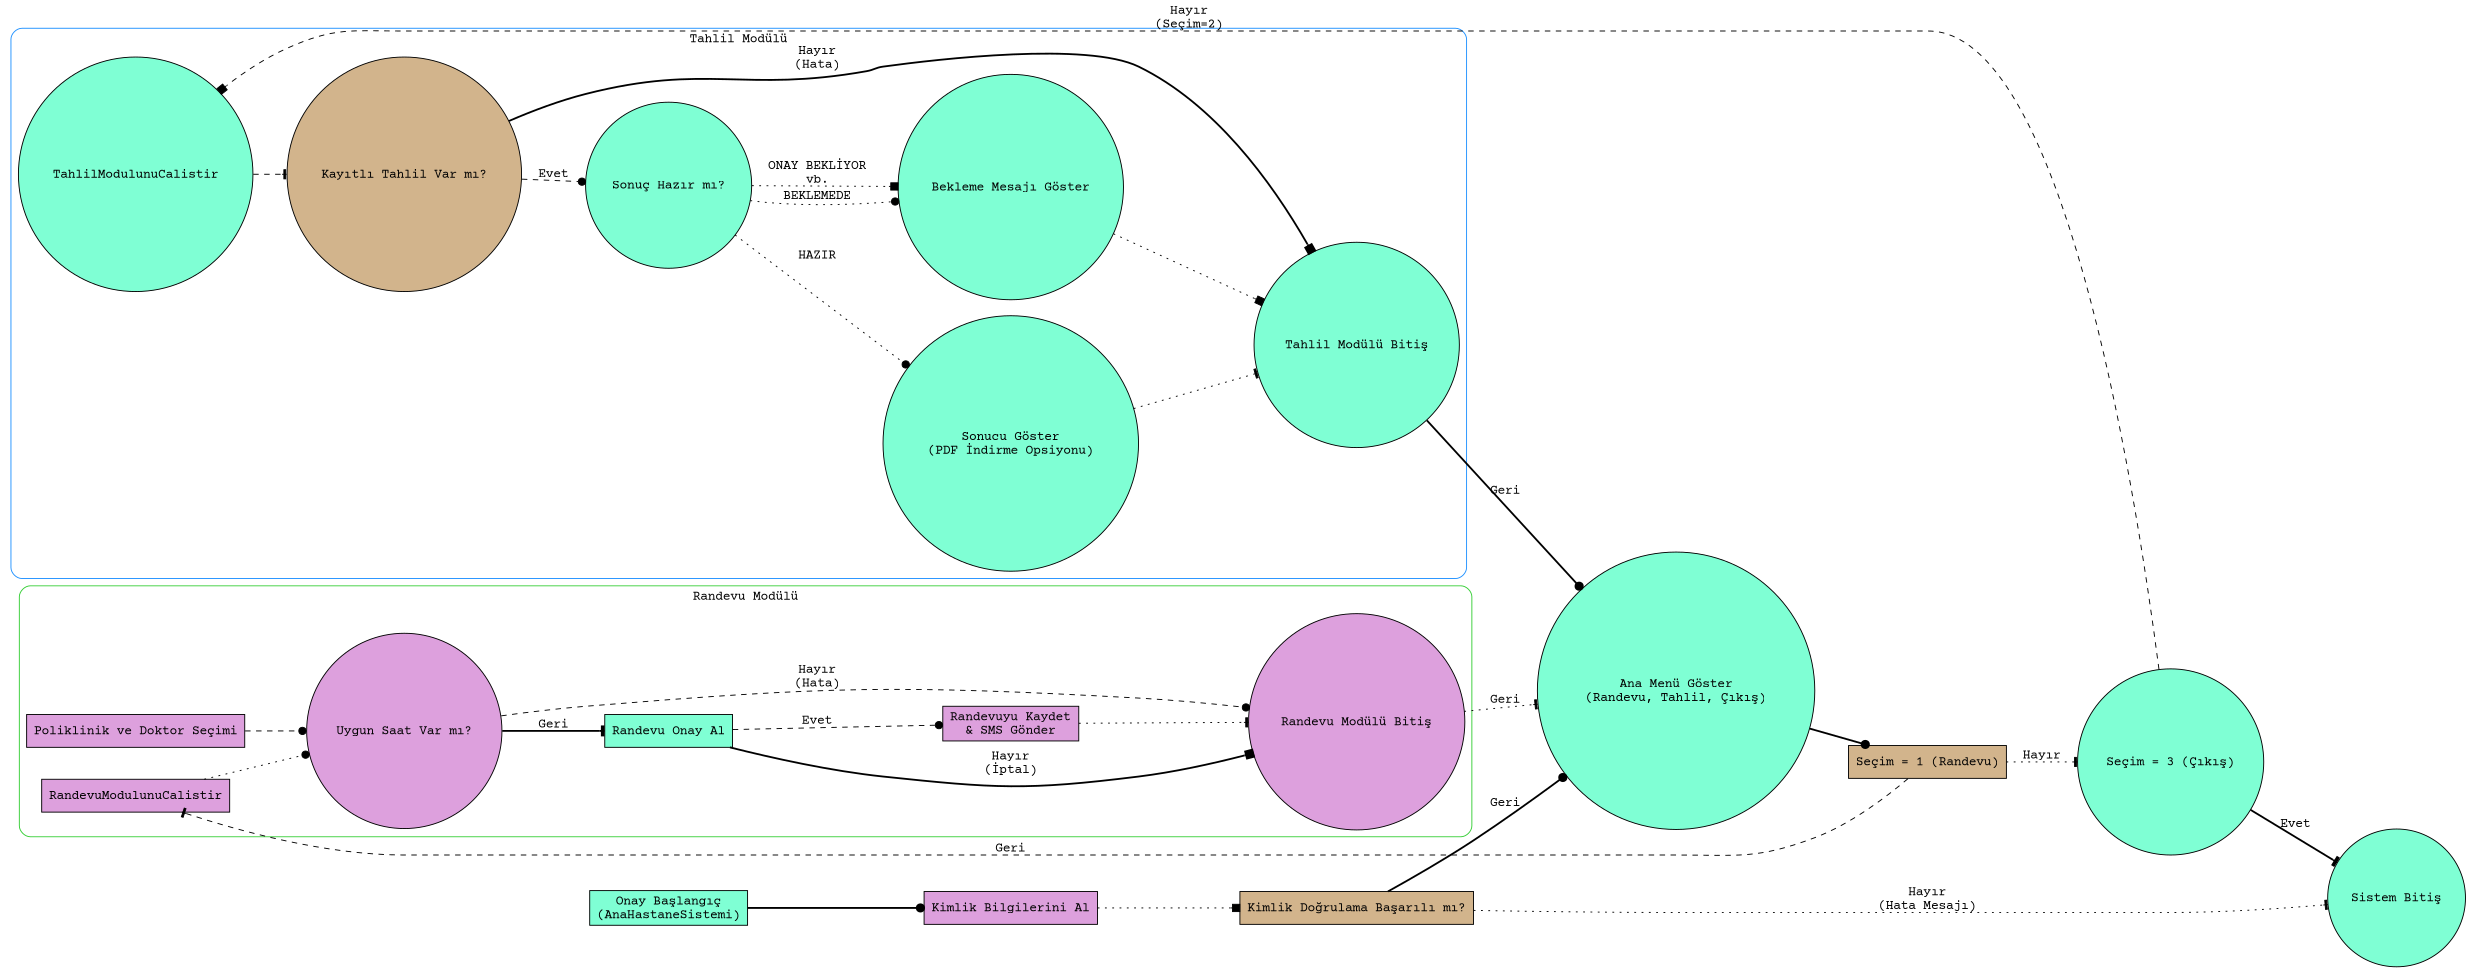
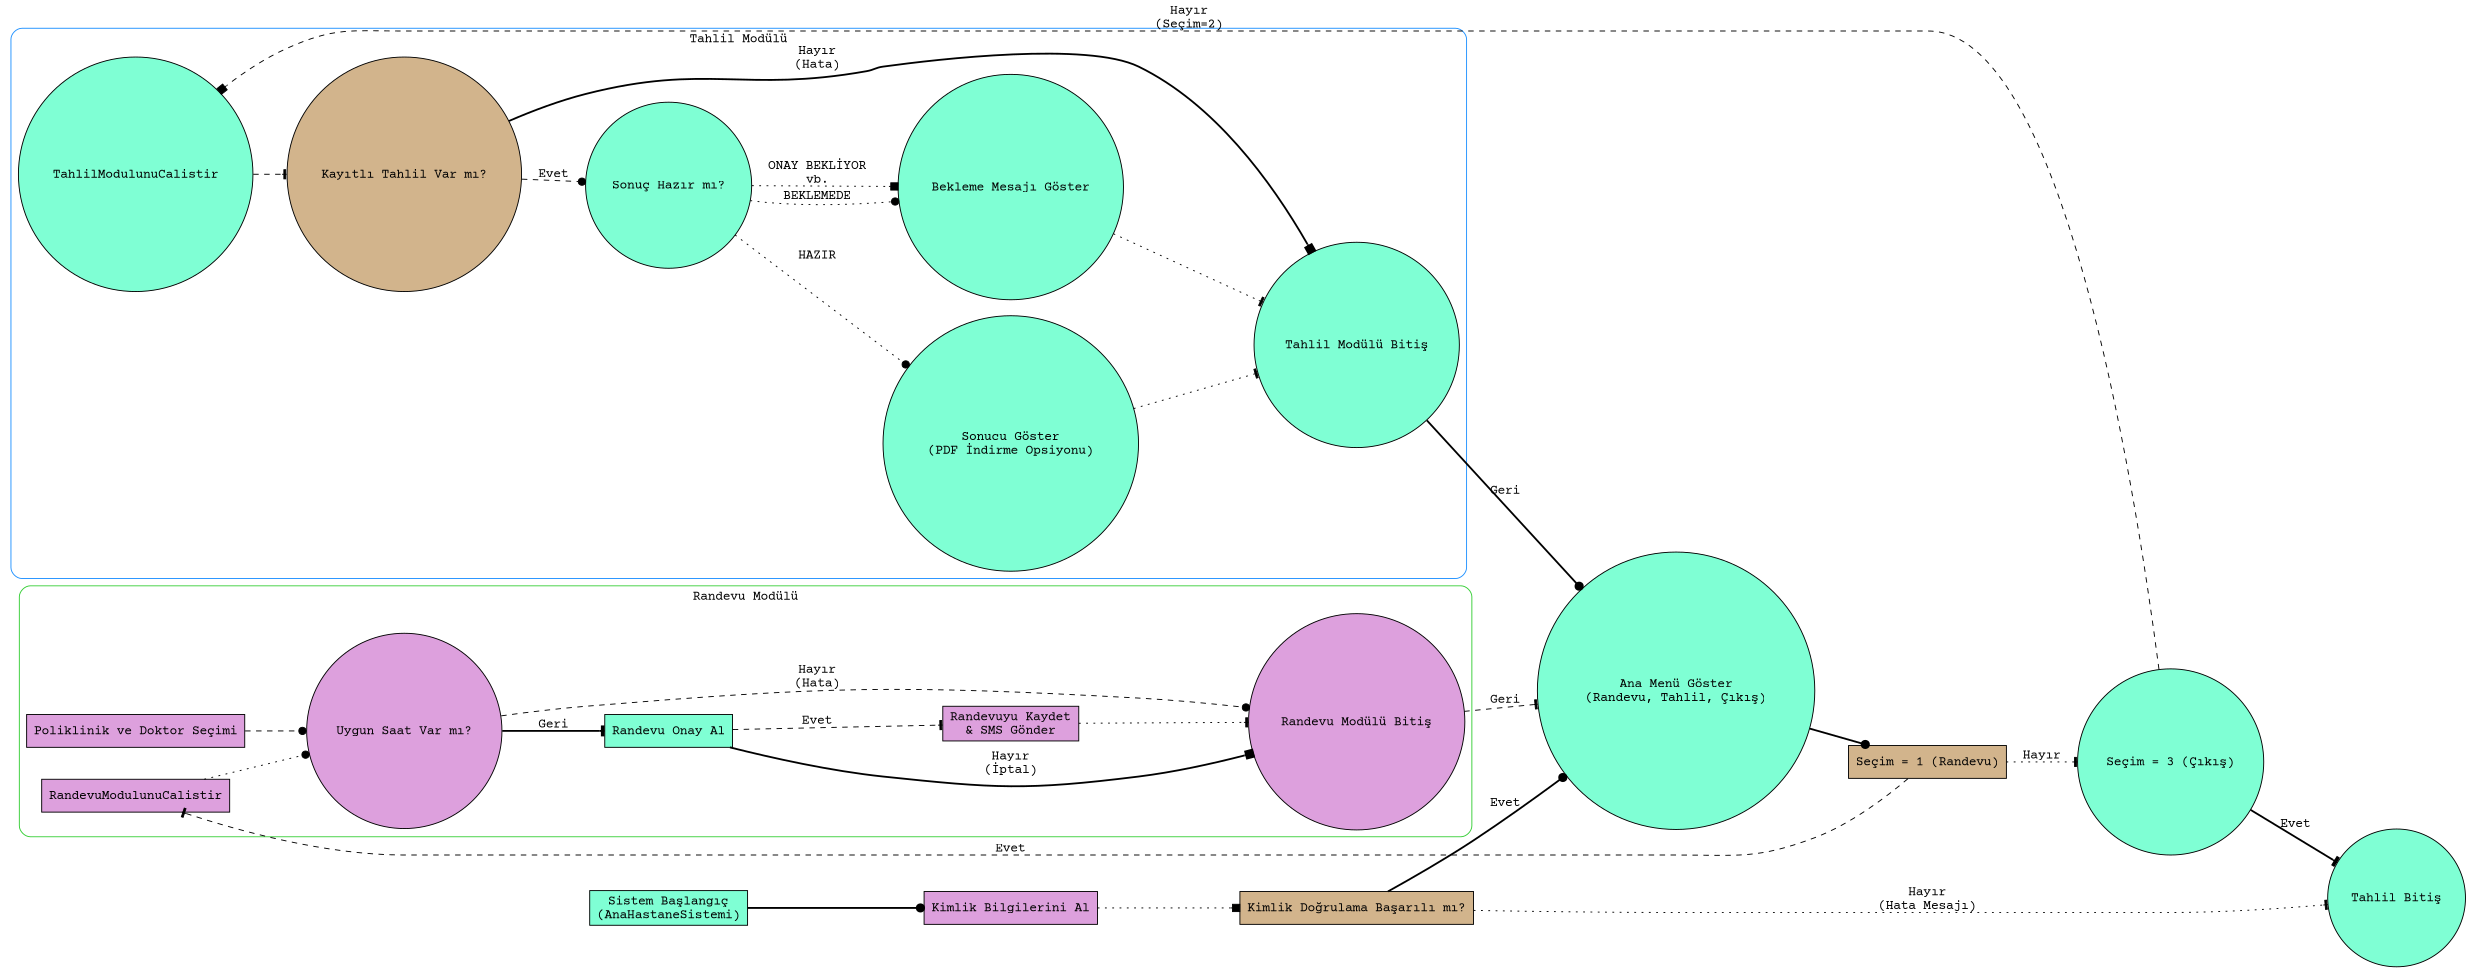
(1186, 267) -> (1186, 267)
(1499, 708) -> (1499, 708)
(835, 727) -> (835, 727)
(1505, 803) -> (1505, 803)
(1011, 848) -> (1011, 848)
(2397, 898) -> (2397, 898)
(669, 908) -> (669, 908)
